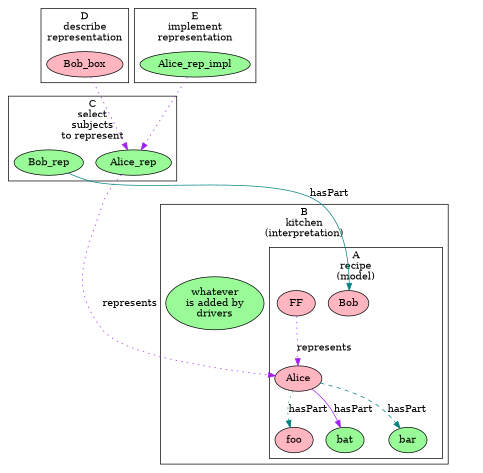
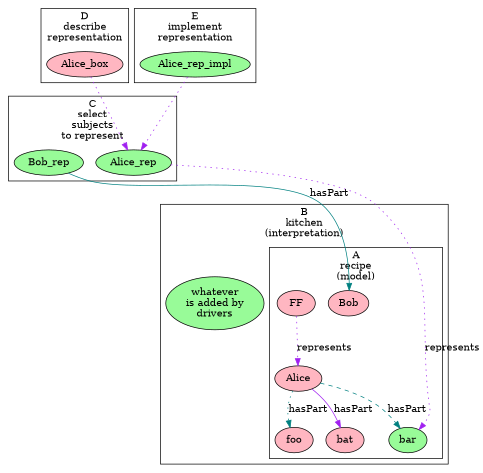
(85, 64) -> (85, 64)
(105, 332) -> (384, 214)
(345, 440) -> (345, 440)
